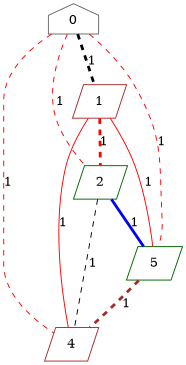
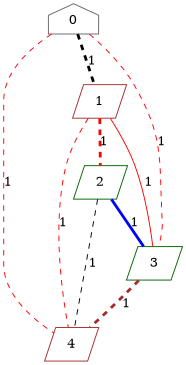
(53, 103) -> none
(59, 220) -> (59, 220)
(154, 263) -> (154, 263)
